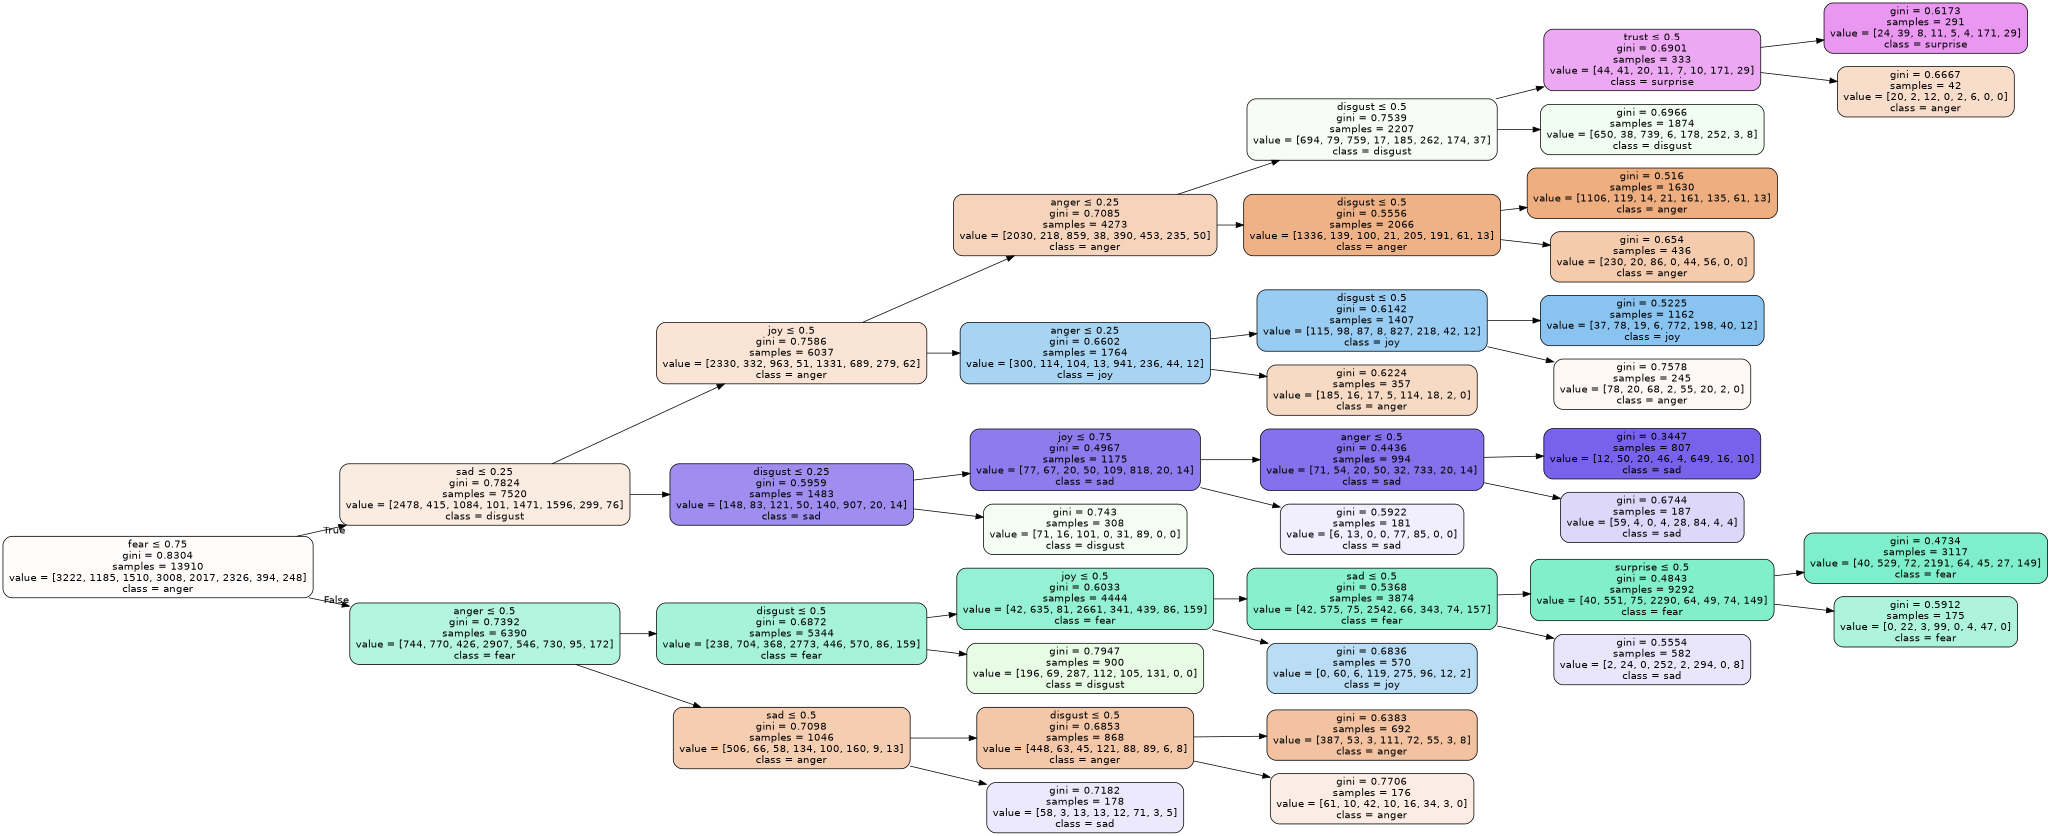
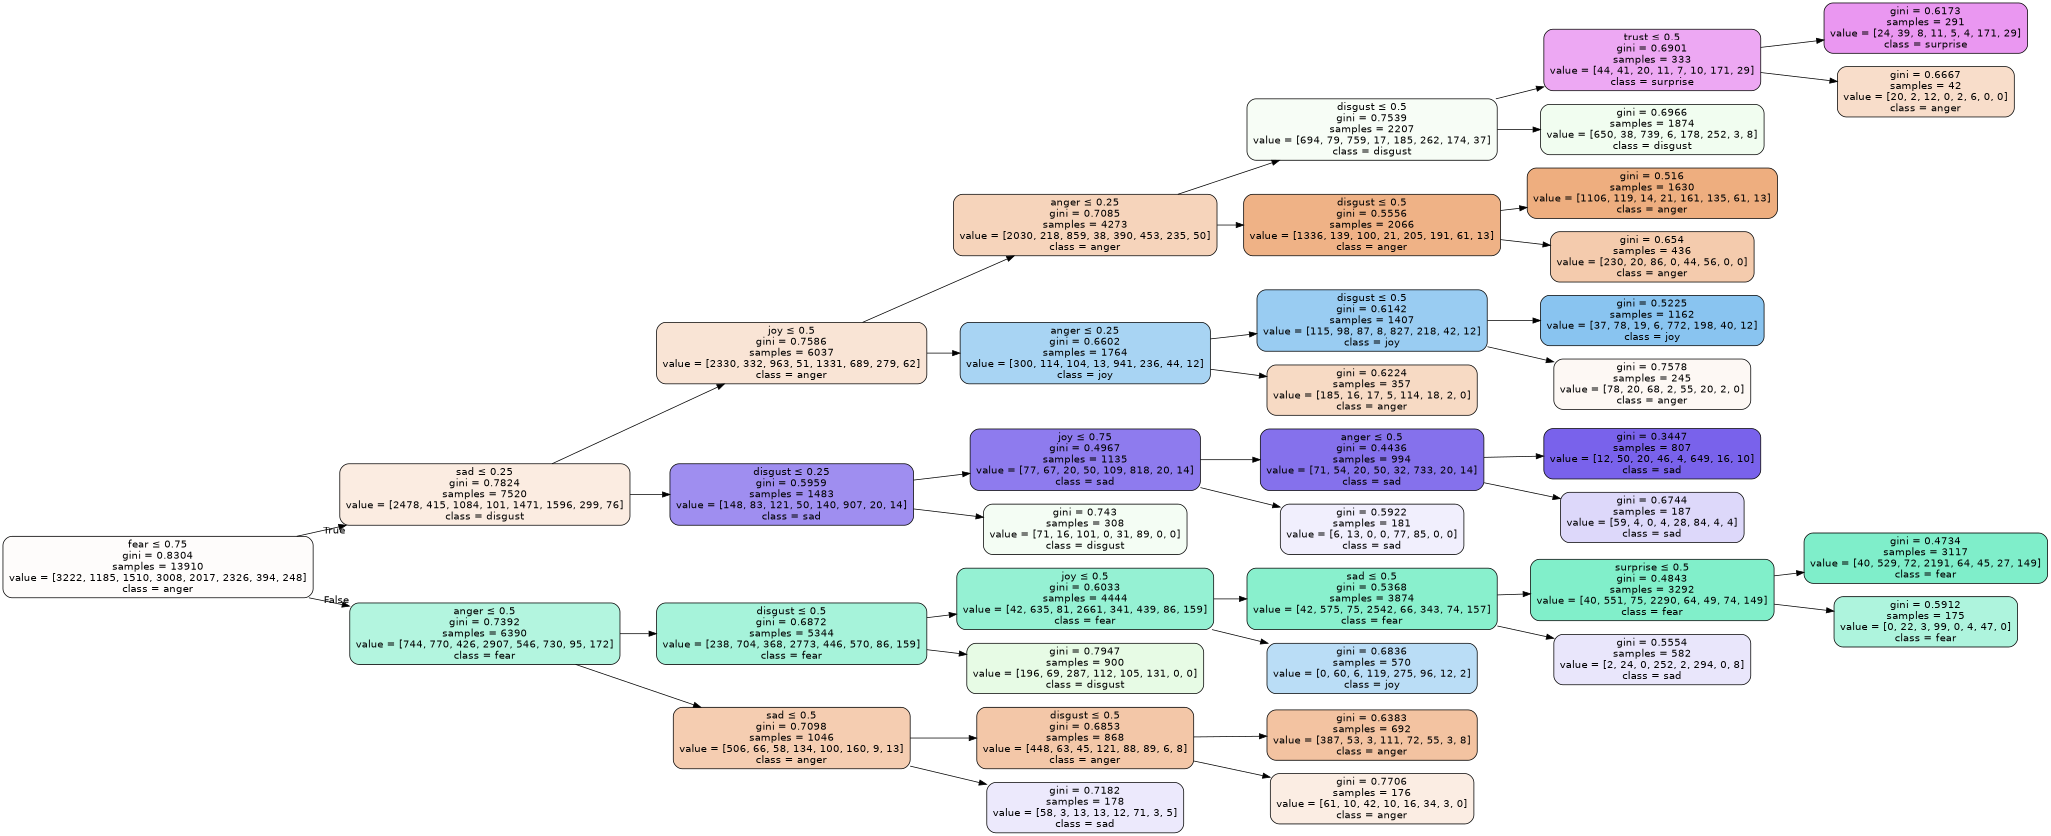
(1085, 459) -> (1085, 459)
(1652, 590) -> (1652, 590)
